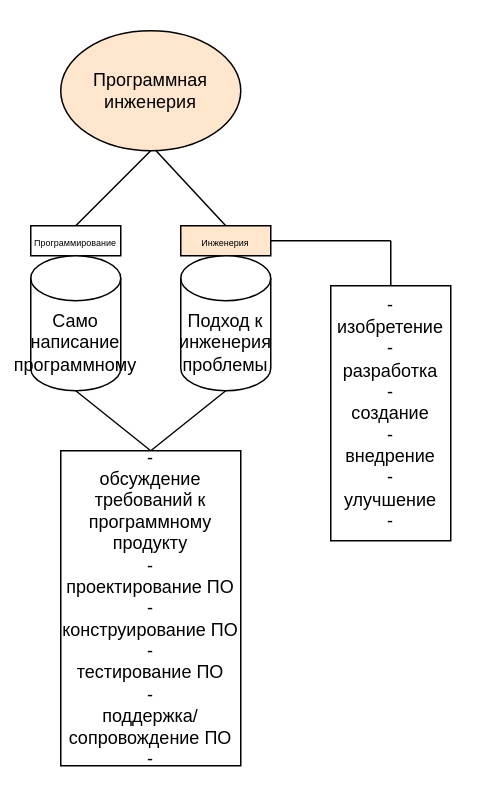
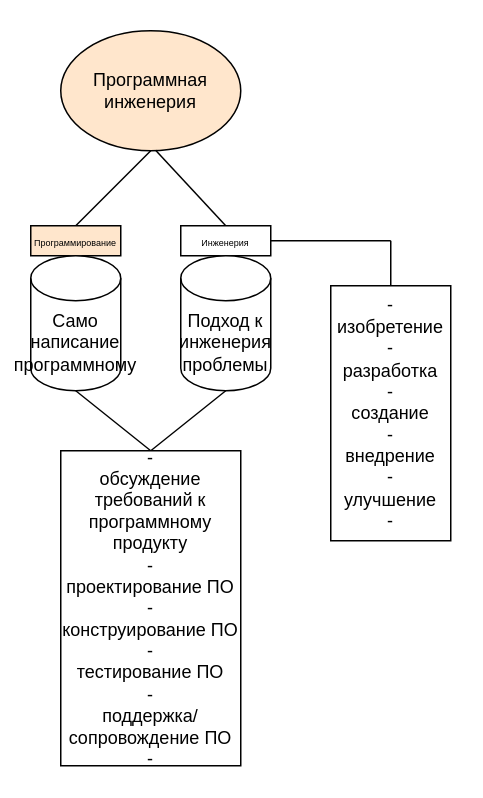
(76, 241) -> (76, 241)
(226, 241) -> (226, 241)
